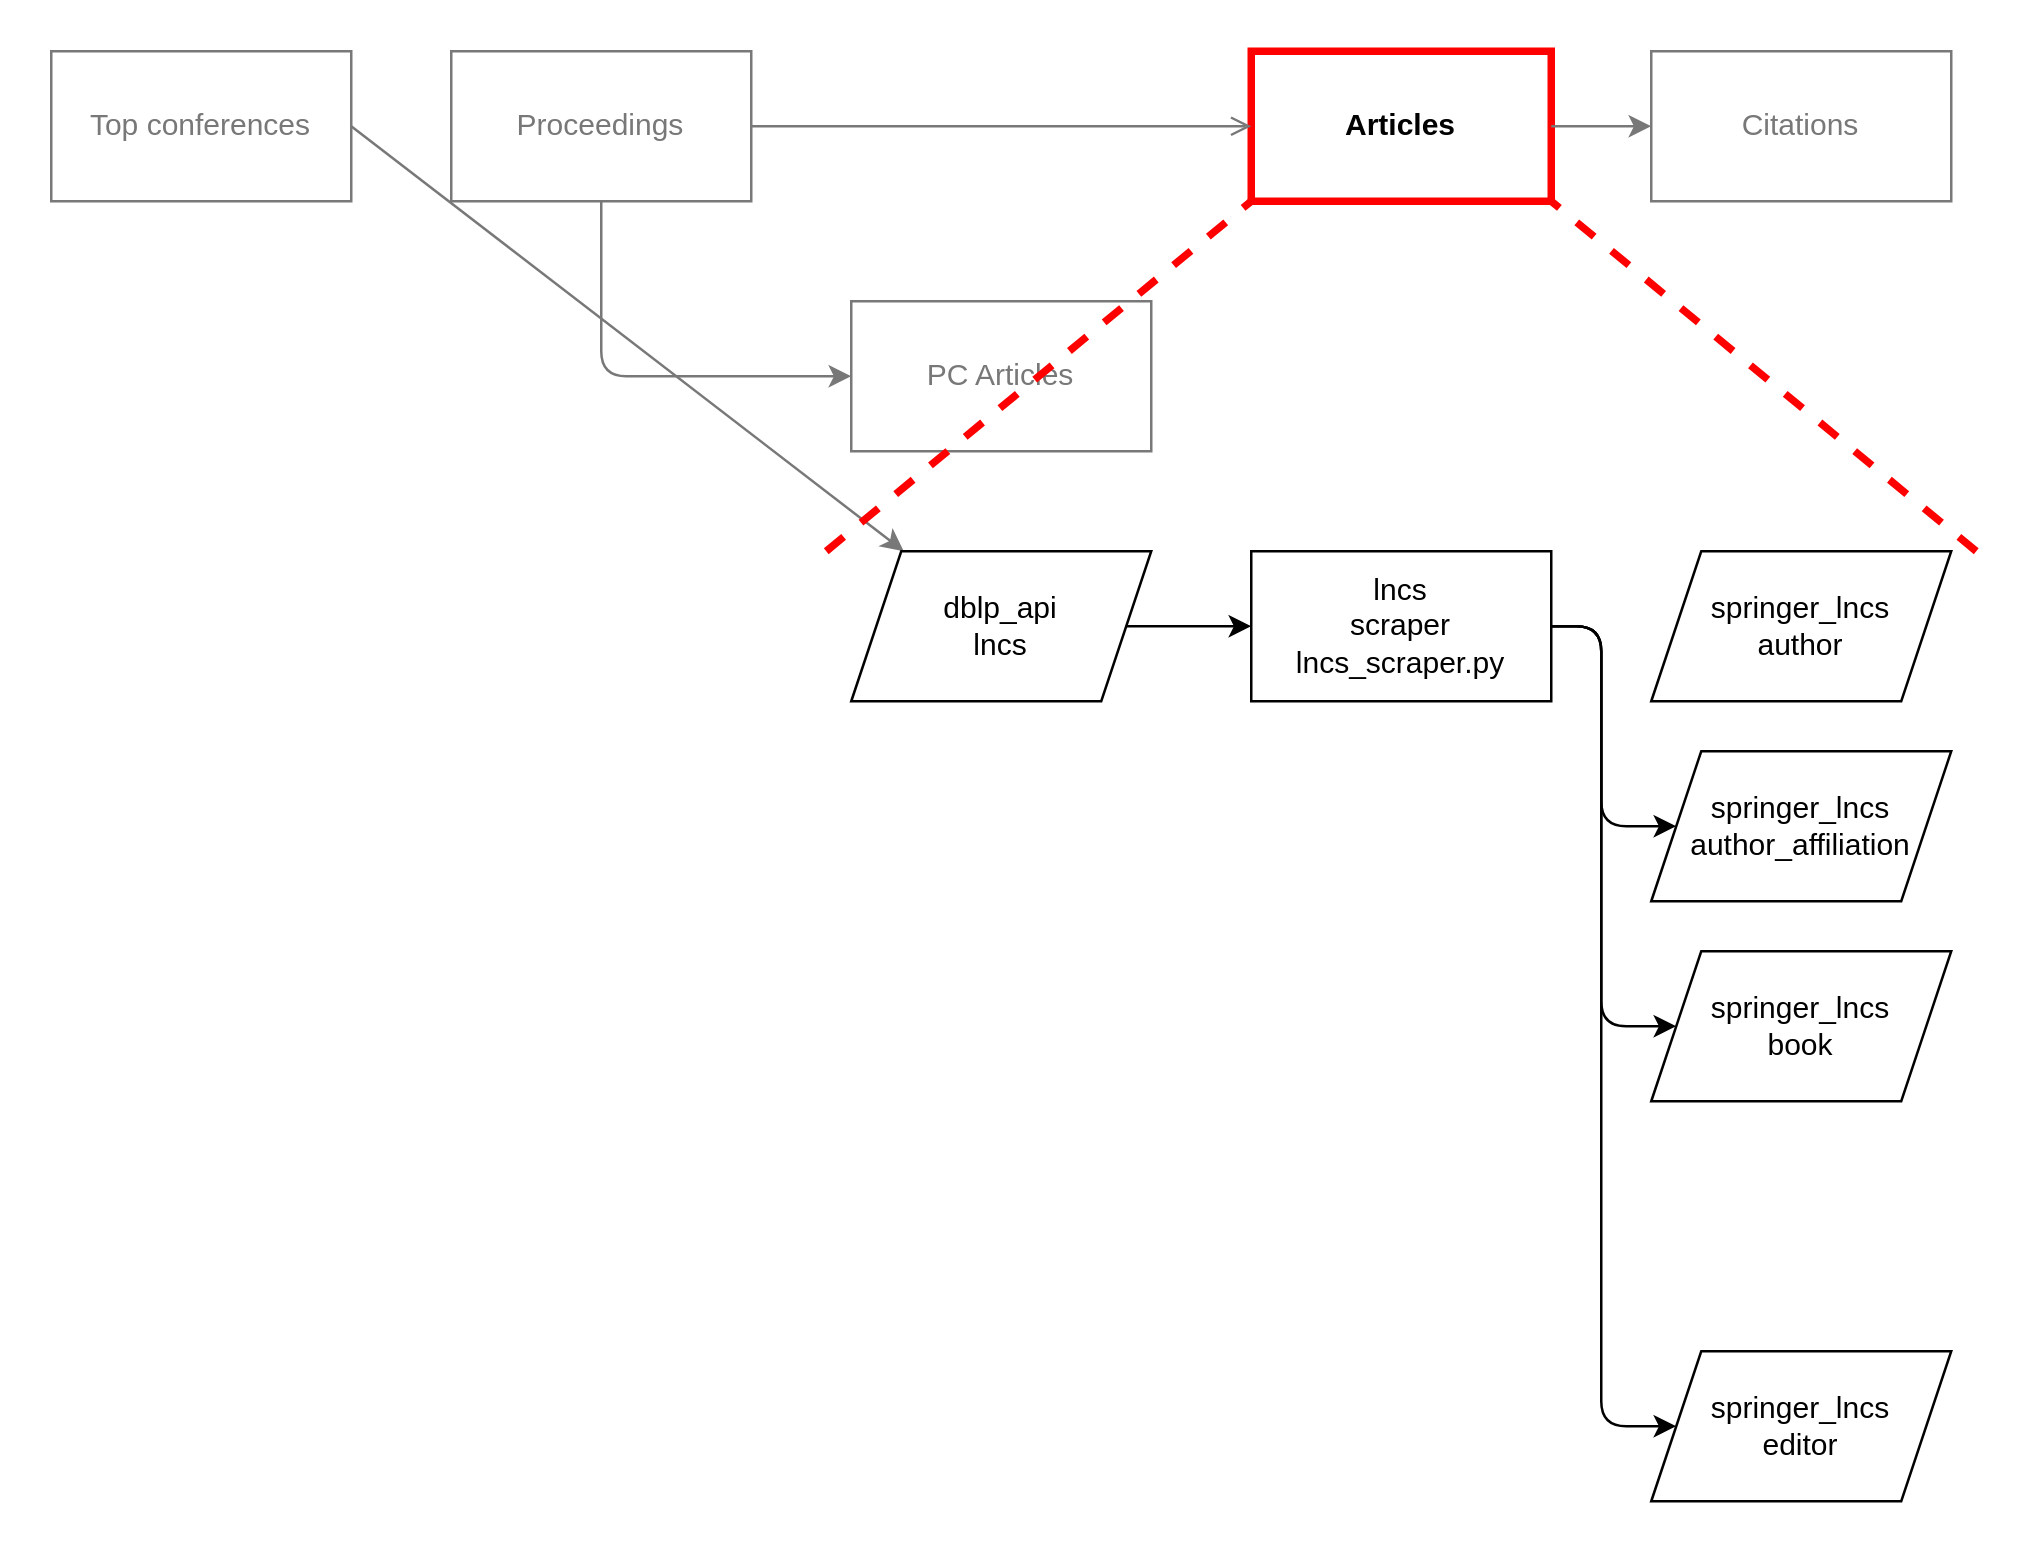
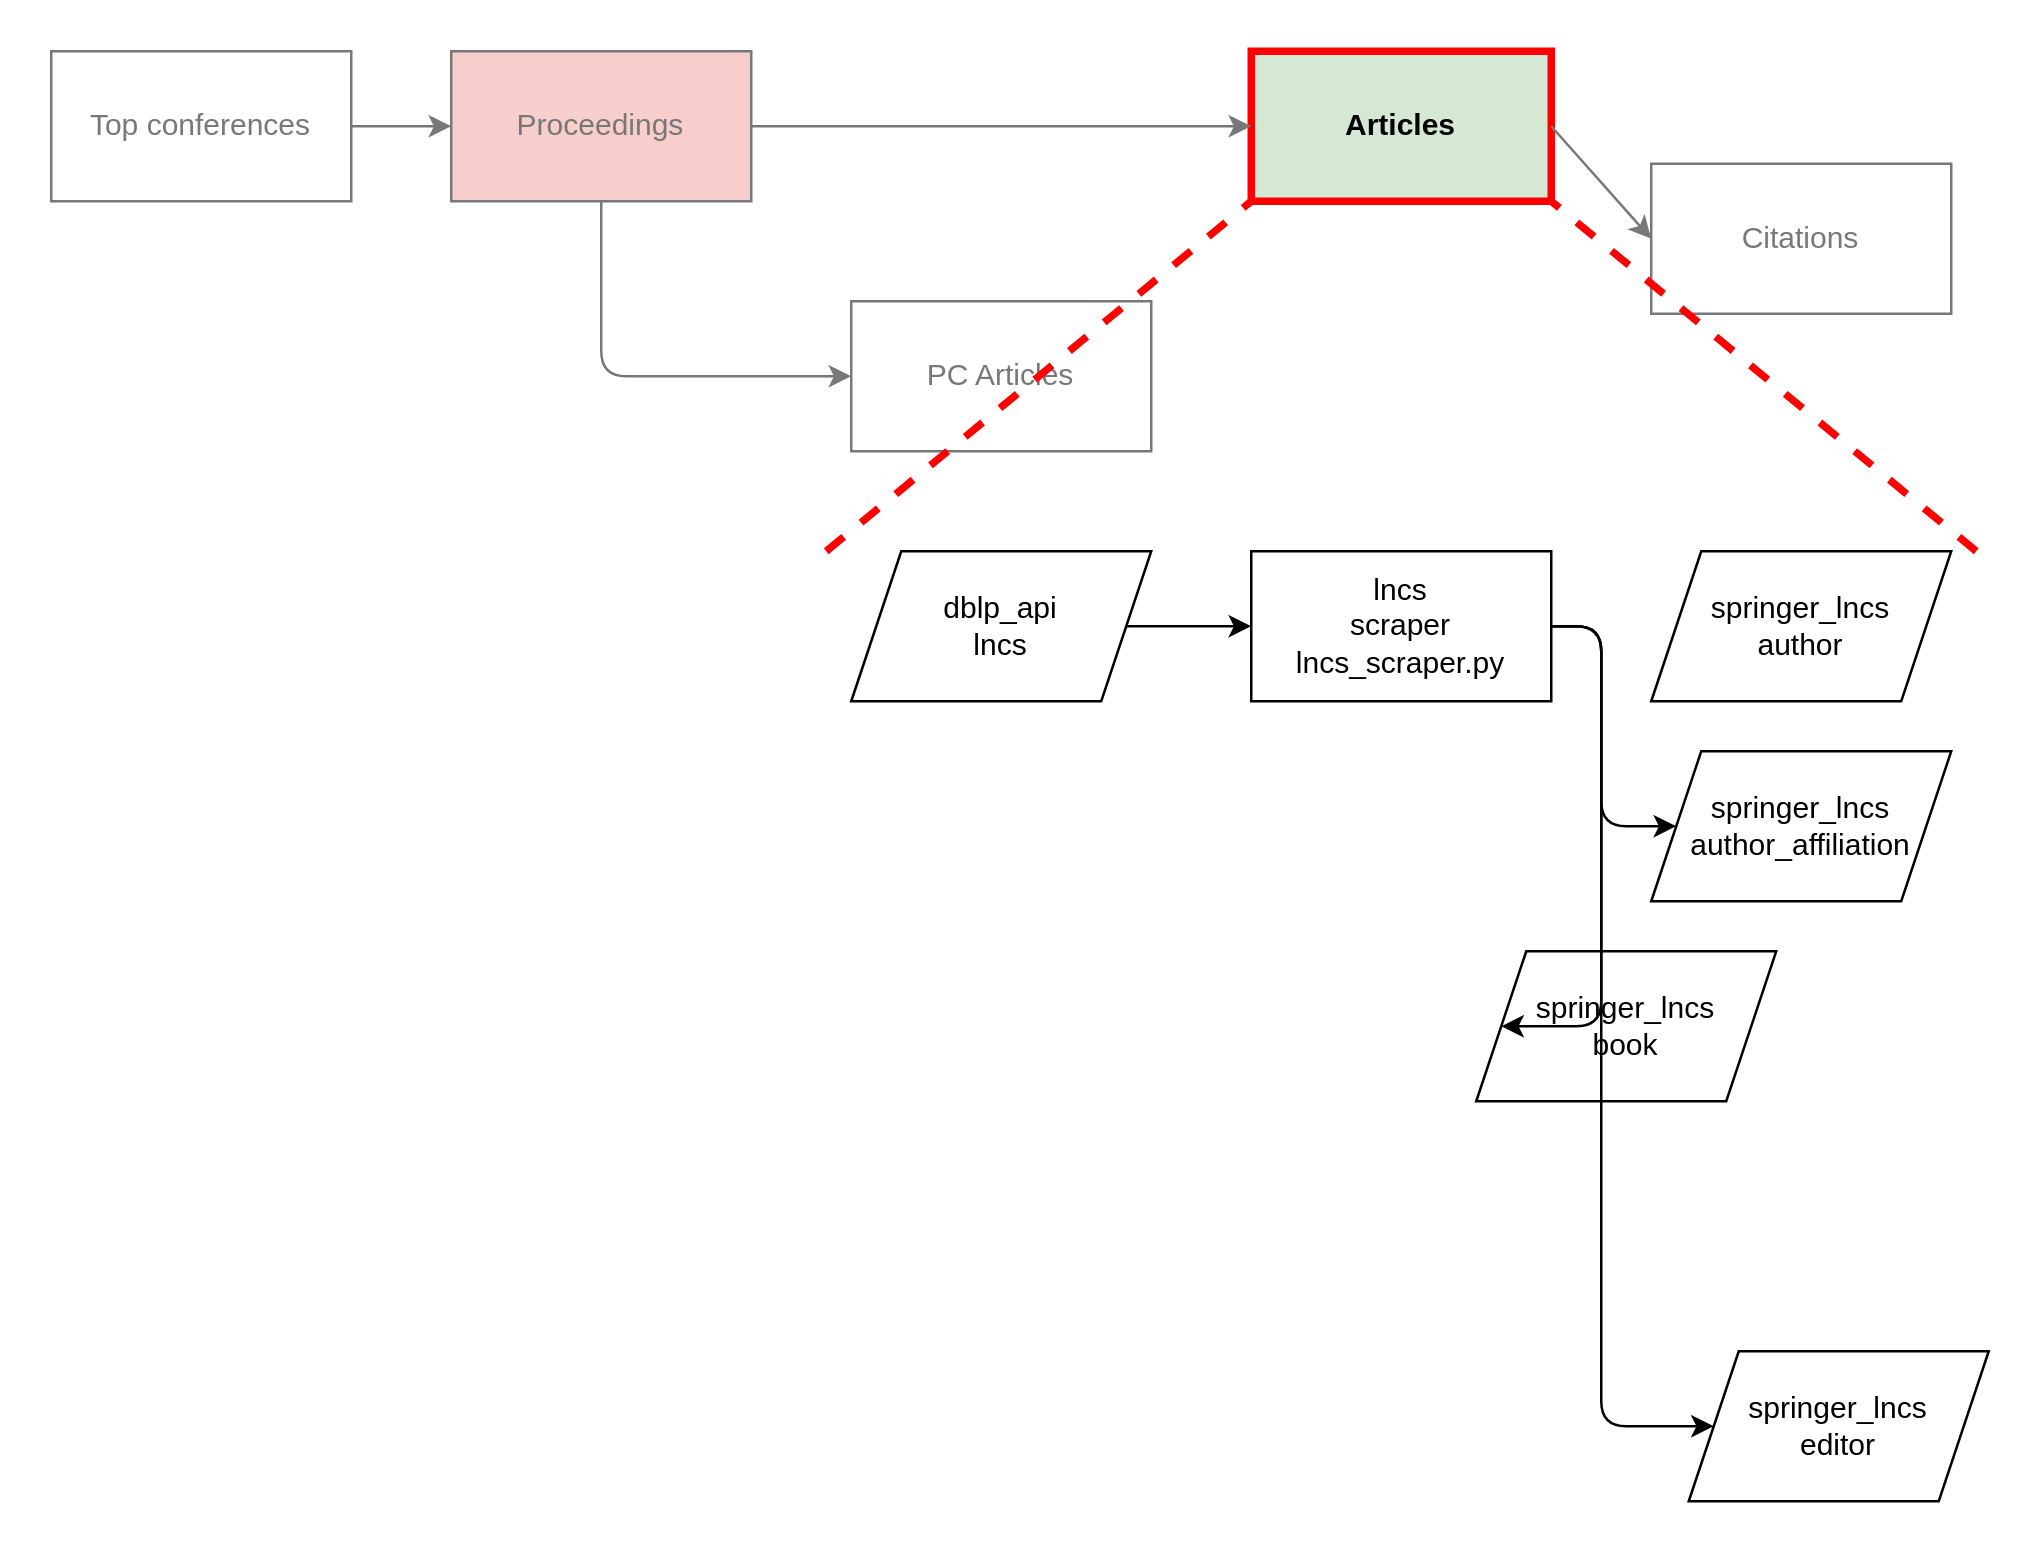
(601, 126) -> (601, 126)
(1237, 126) -> (1233, 126)
(1401, 126) -> (1401, 126)
(1801, 126) -> (1801, 239)
(474, 221) -> (393, 126)
(1801, 1026) -> (1626, 1026)
(1801, 1426) -> (1839, 1426)
